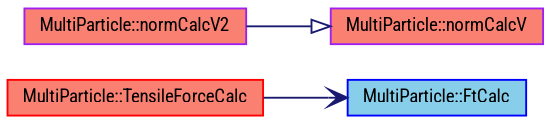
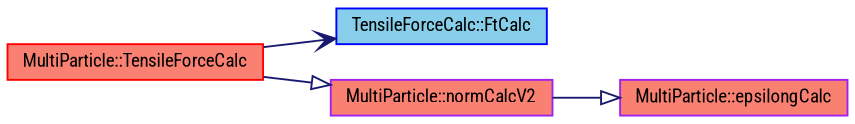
(437, 26) -> (734, 98)
none -> (288, 80)
(437, 98) -> (442, 26)
